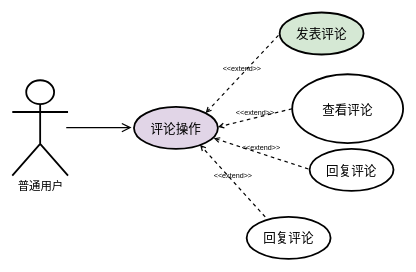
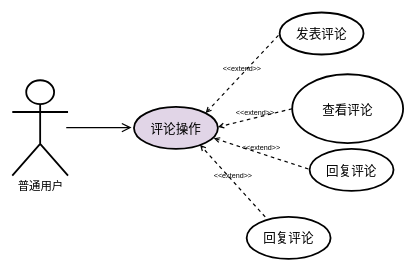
(322, 33) -> (322, 33)
